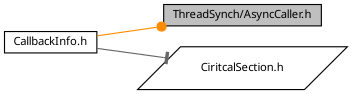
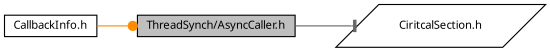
(130, 53) -> (323, 26)
